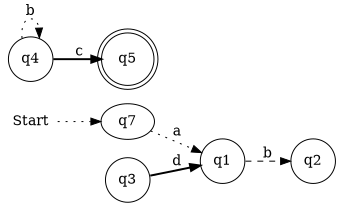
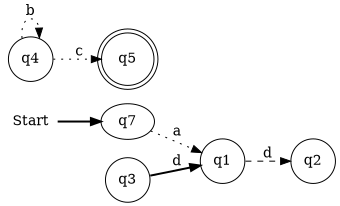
(72, 59) -> (72, 59)
(74, 122) -> (74, 122)
(268, 154) -> (268, 154)
